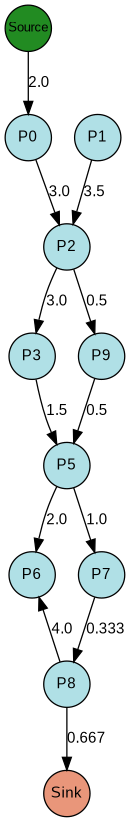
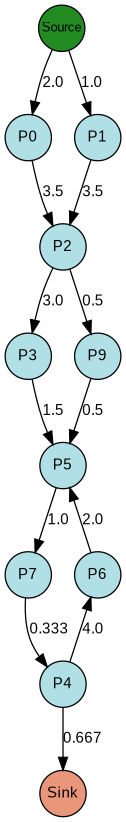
none -> (78, 77)
(60, 192) -> (53, 192)
(46, 512) -> (82, 526)
(67, 684) -> (63, 684)
